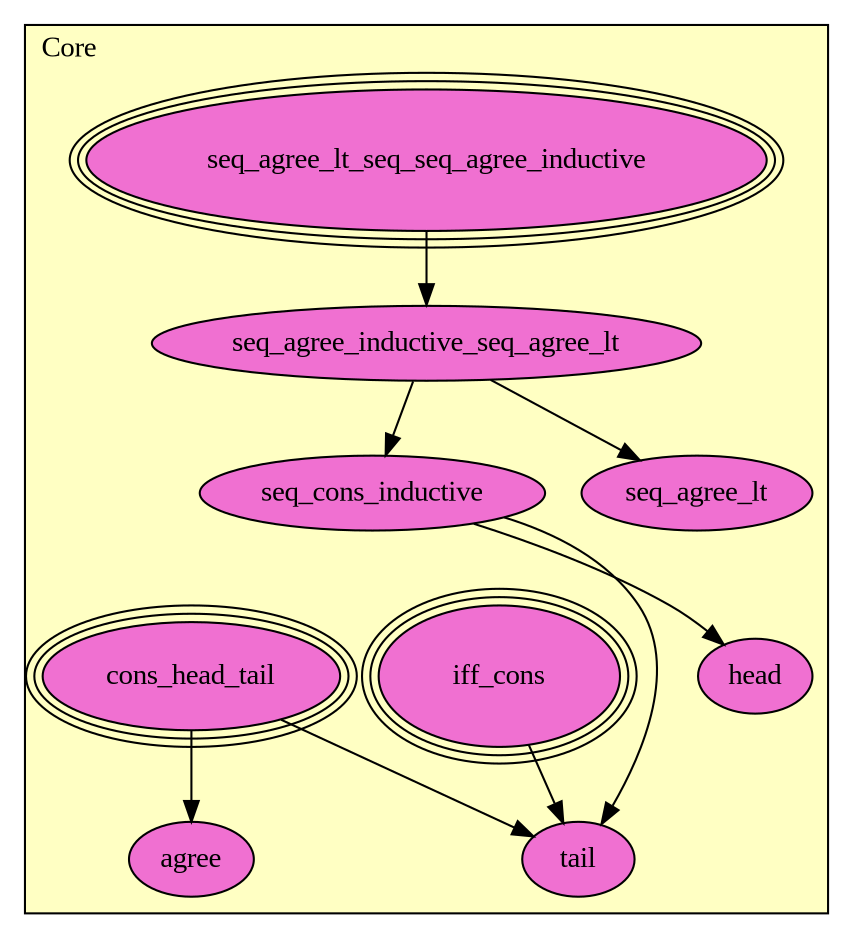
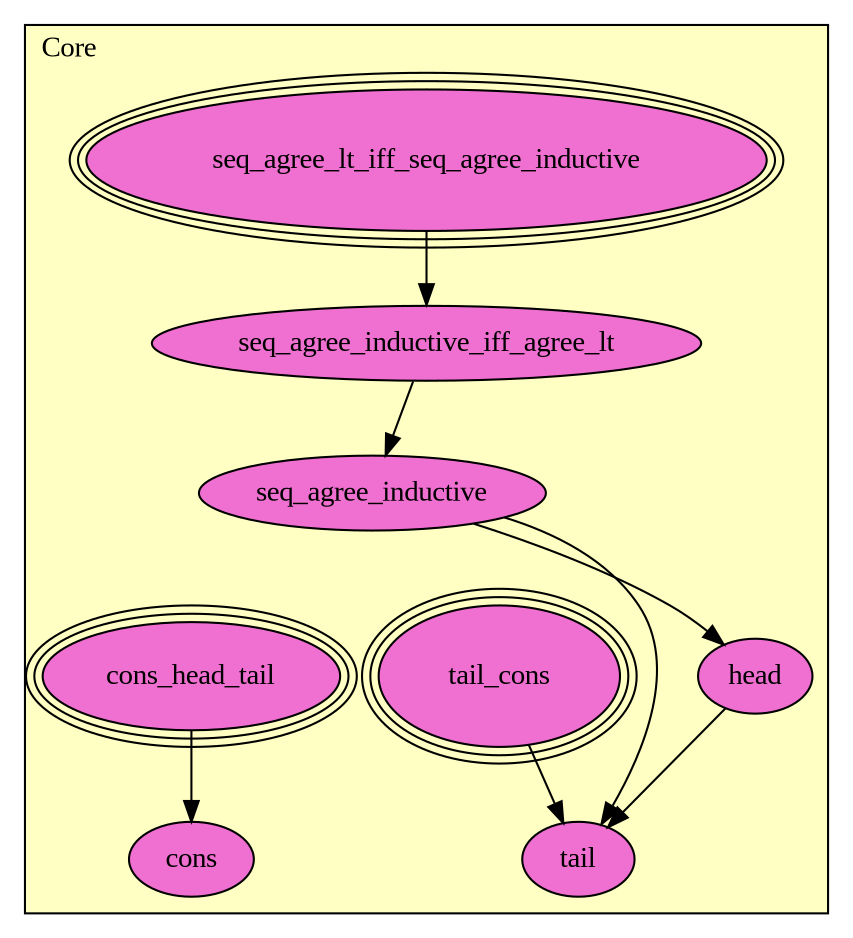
(427, 160) -> (427, 160)
(427, 343) -> (427, 343)
(372, 493) -> (372, 493)
(697, 493) -> none
(499, 676) -> (499, 676)
(398, 774) -> (674, 760)
(191, 859) -> (191, 859)
